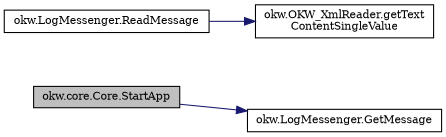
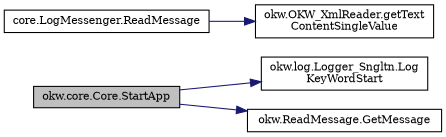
(107, 21) -> (107, 21)
none -> (345, 74)
(345, 121) -> (345, 121)
